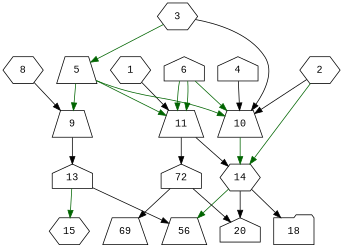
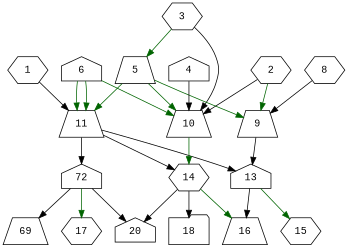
(282, 121) -> (265, 93)
none -> (165, 148)
none -> (82, 231)
(184, 231) -> (245, 231)
